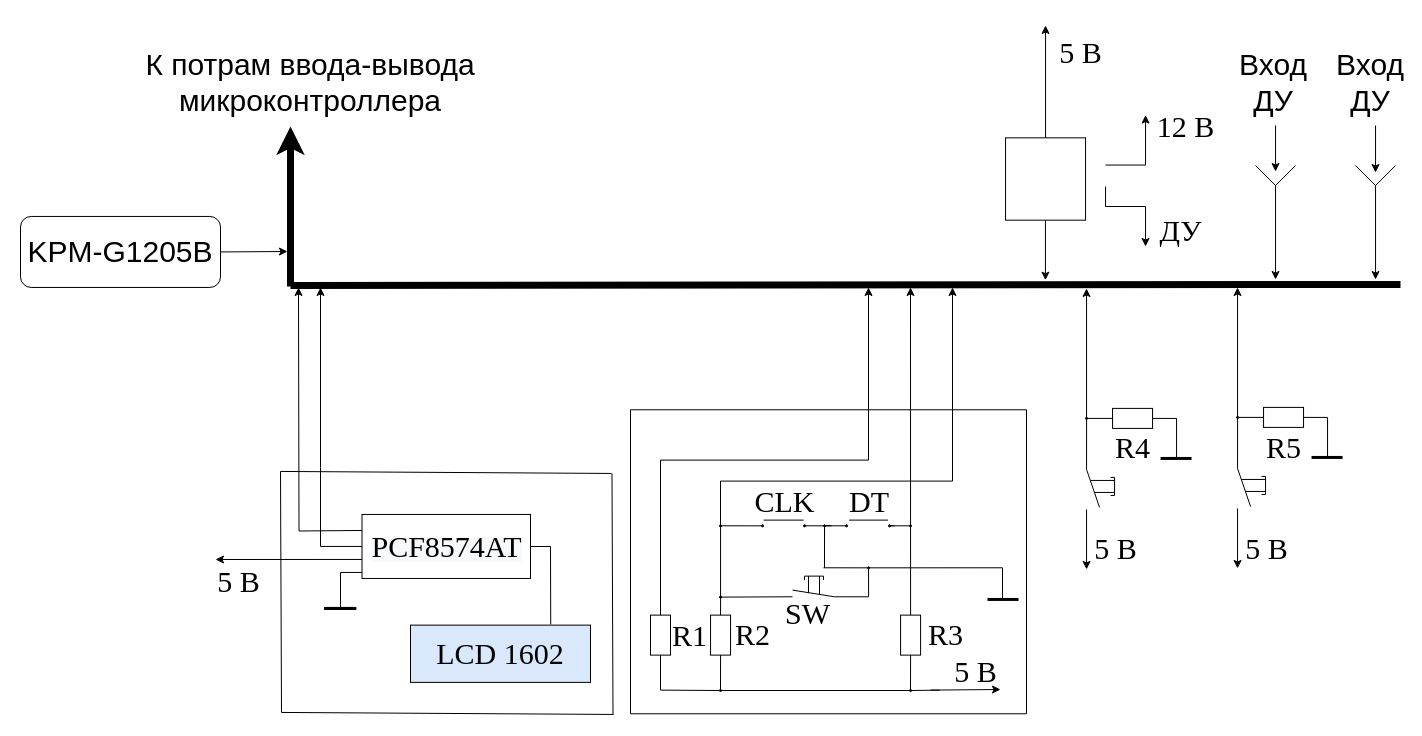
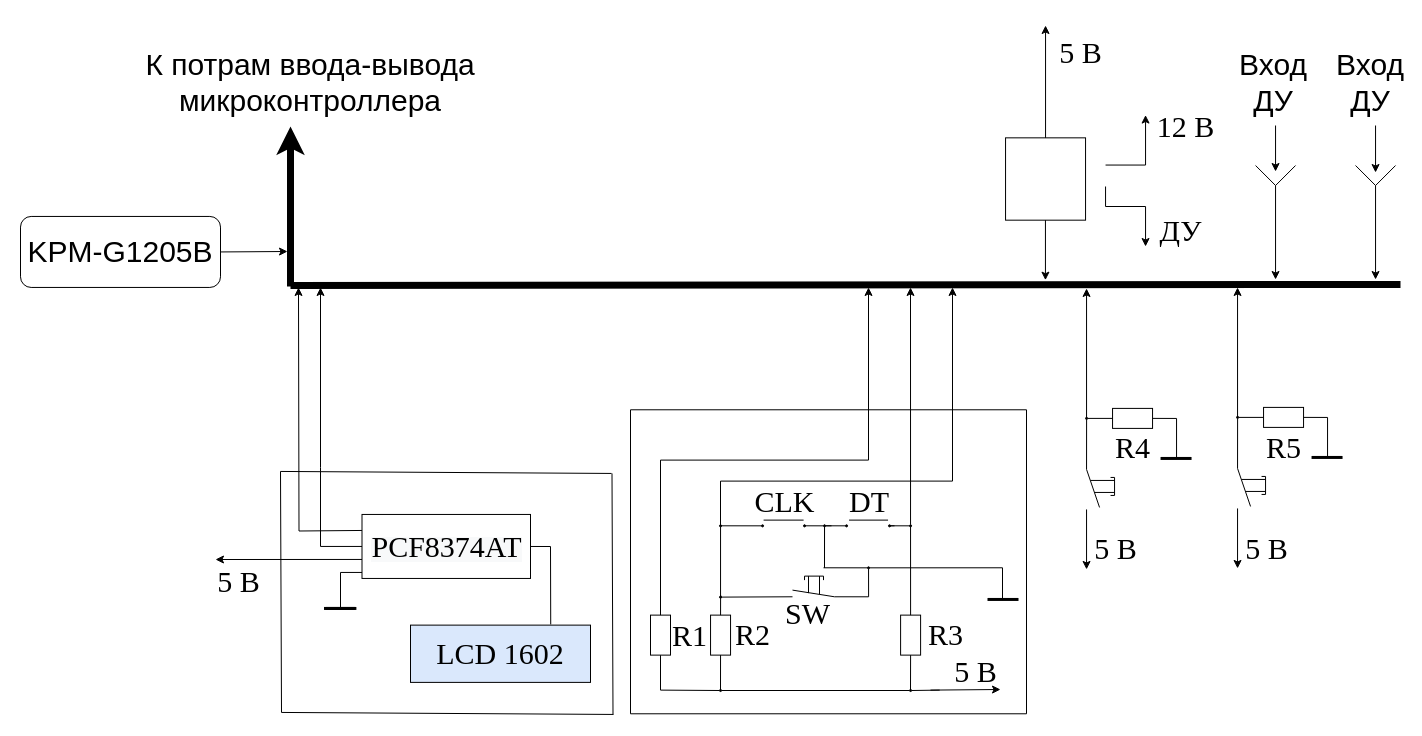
(447, 547) -> (447, 547)
